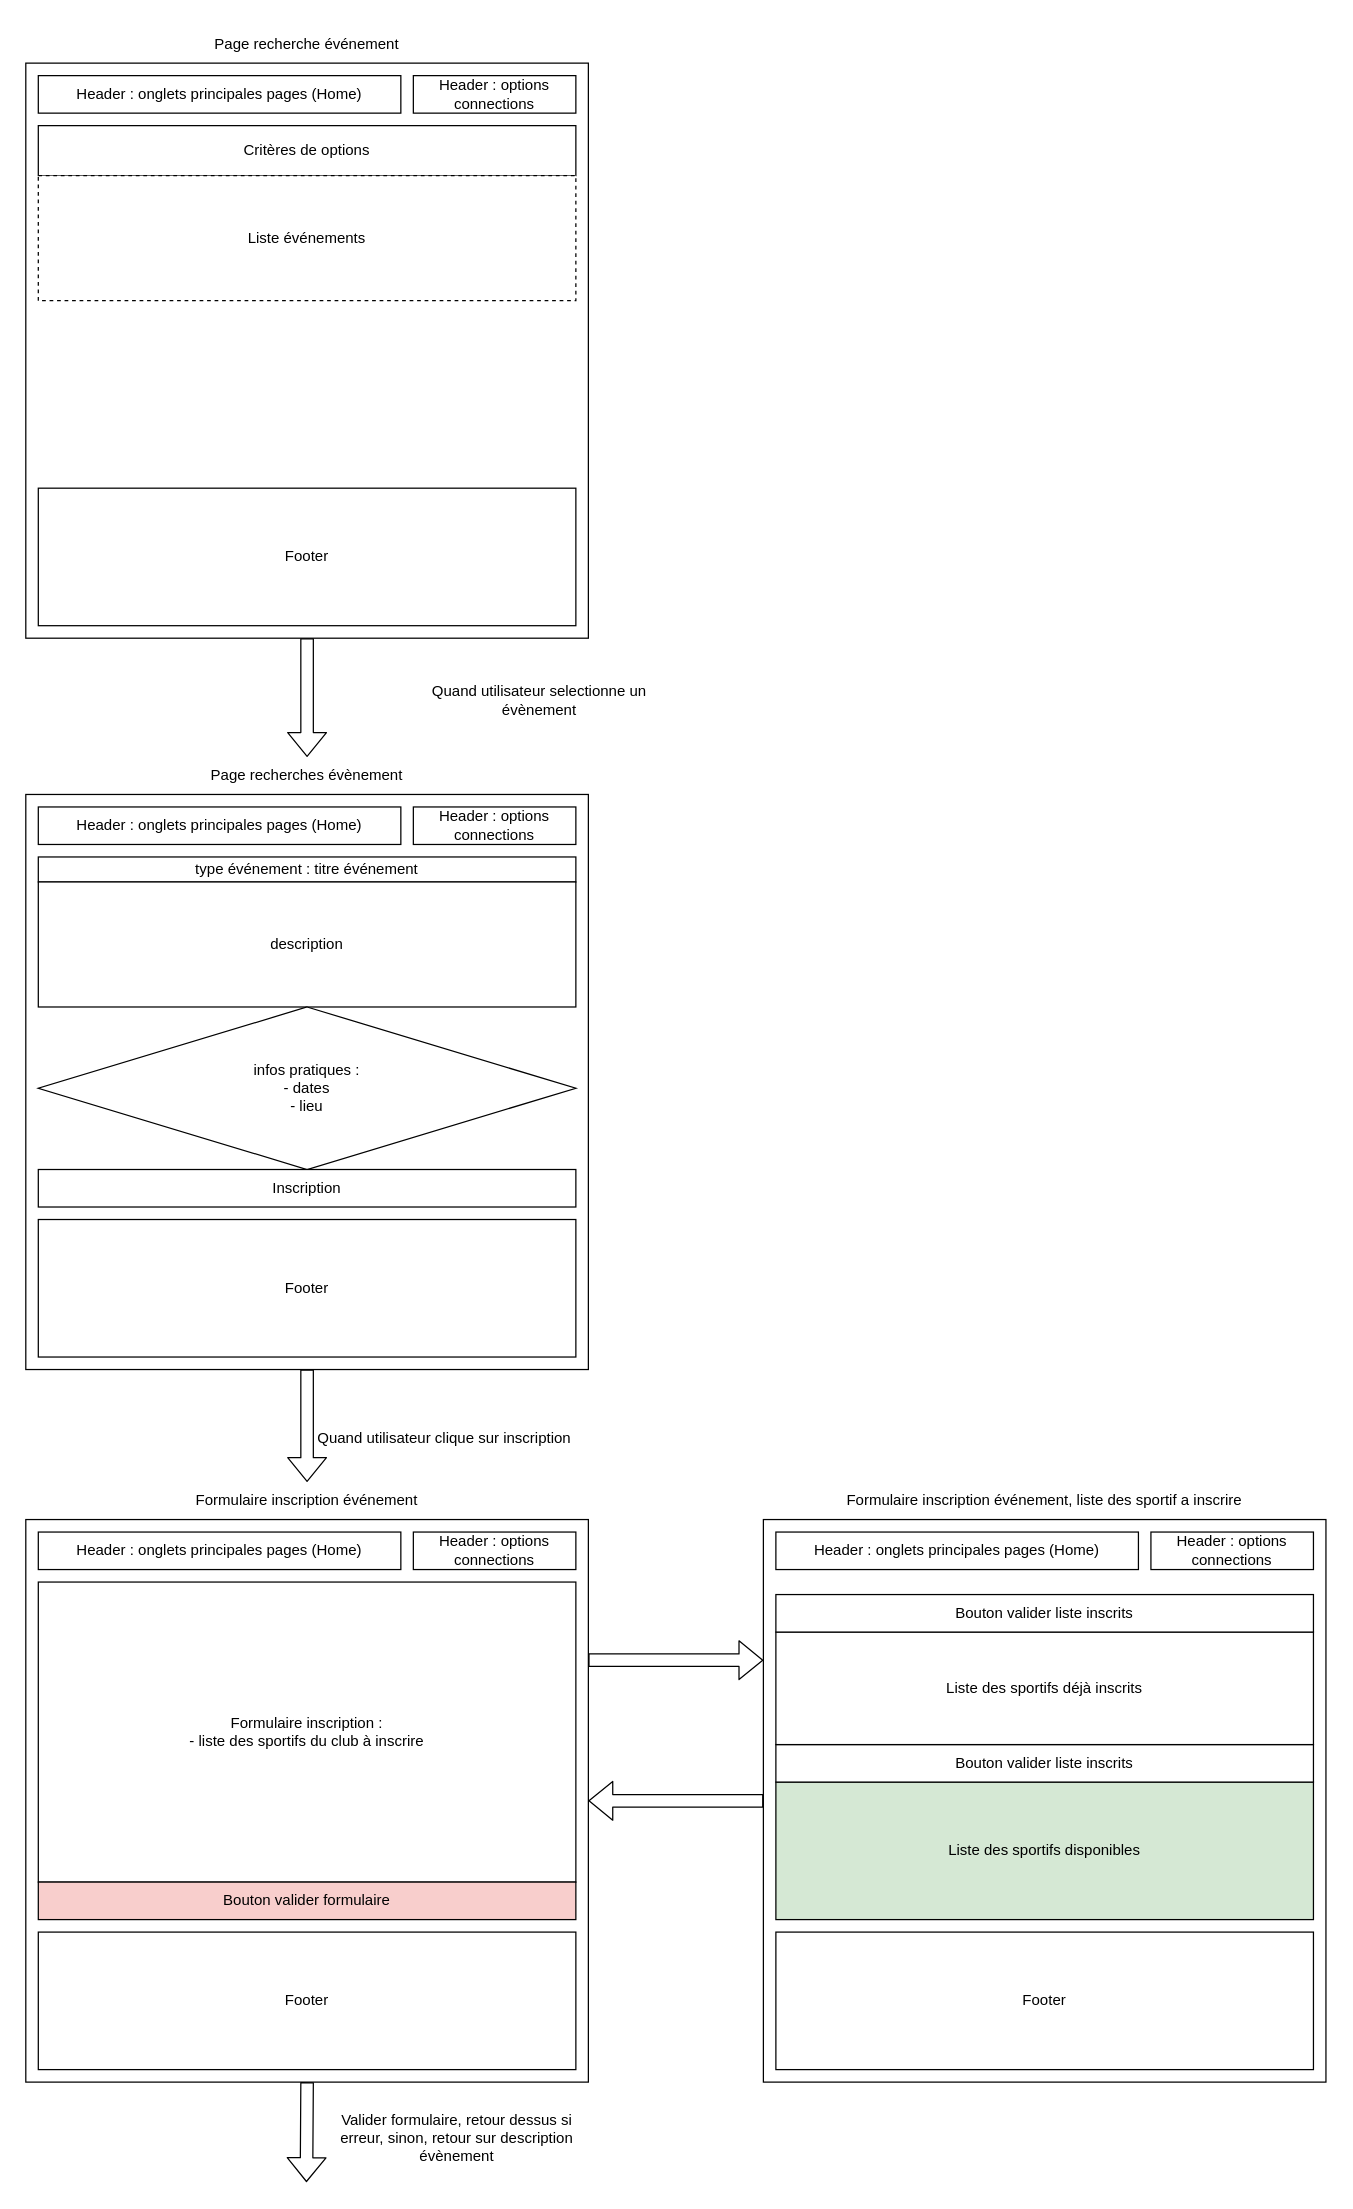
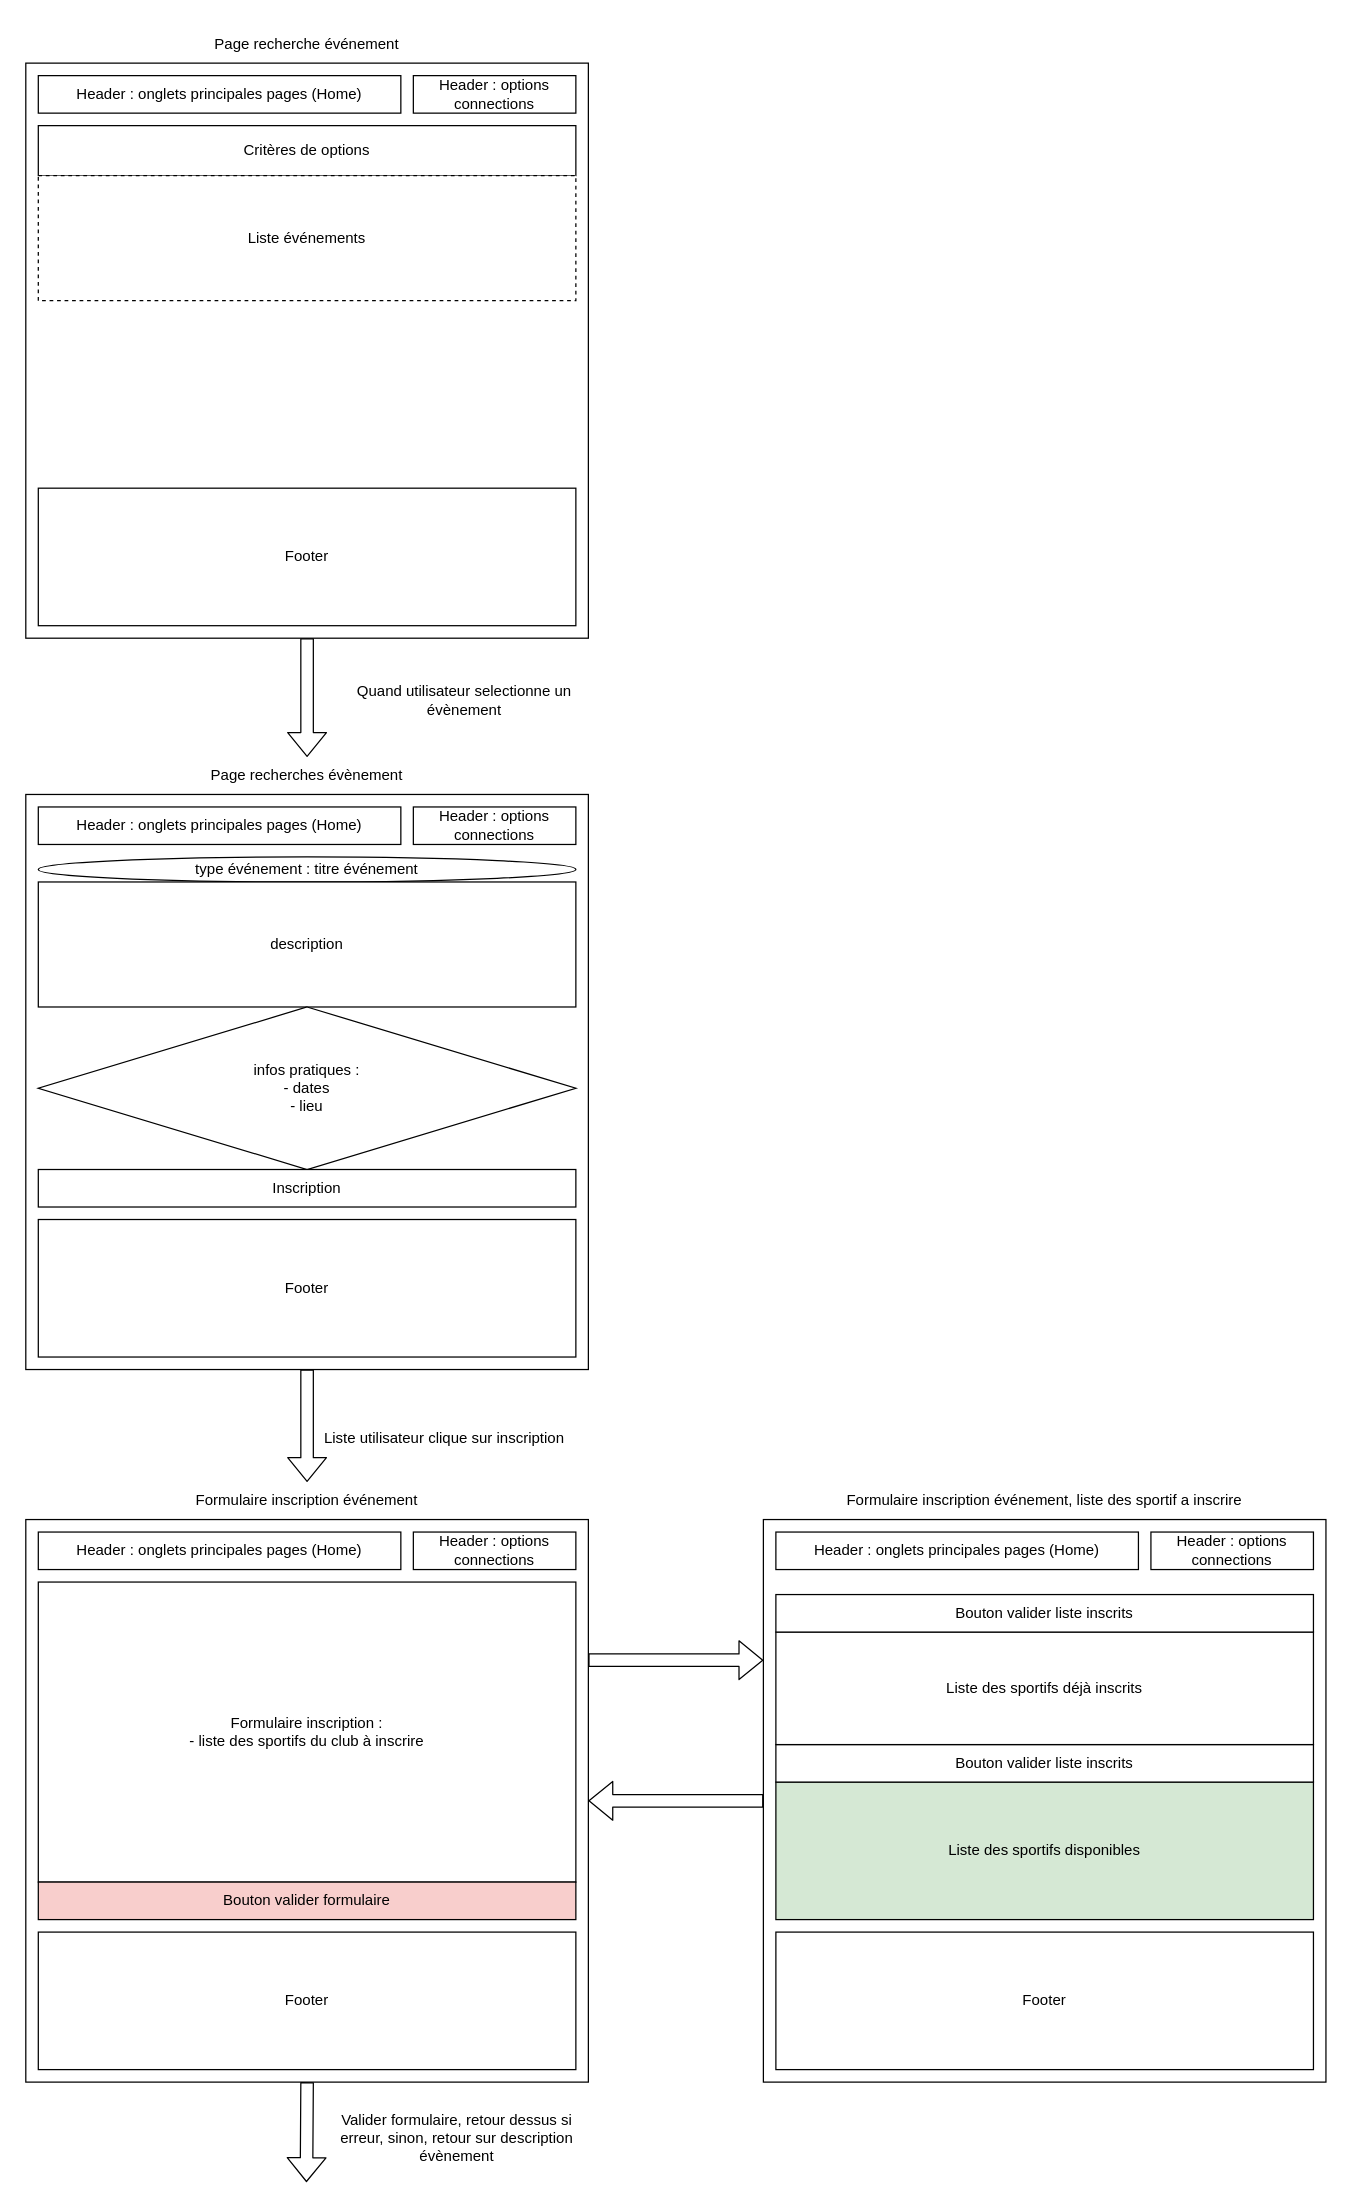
(539, 701) -> (464, 701)
(307, 869) -> (307, 869)
(444, 1438) -> (444, 1438)
